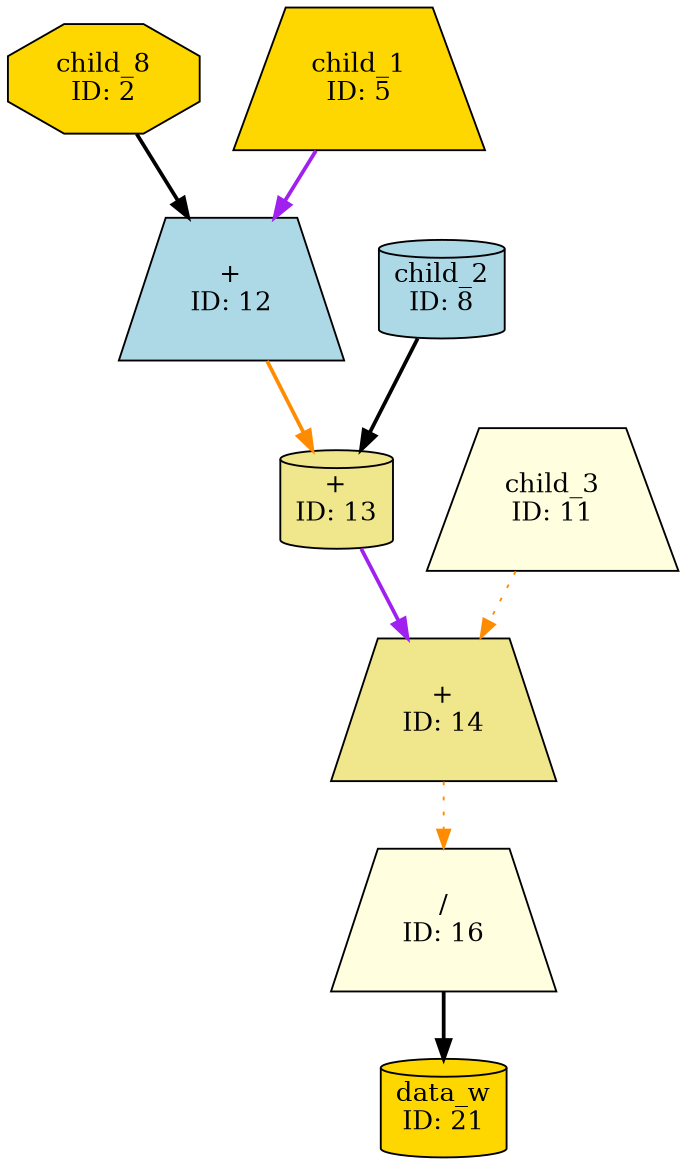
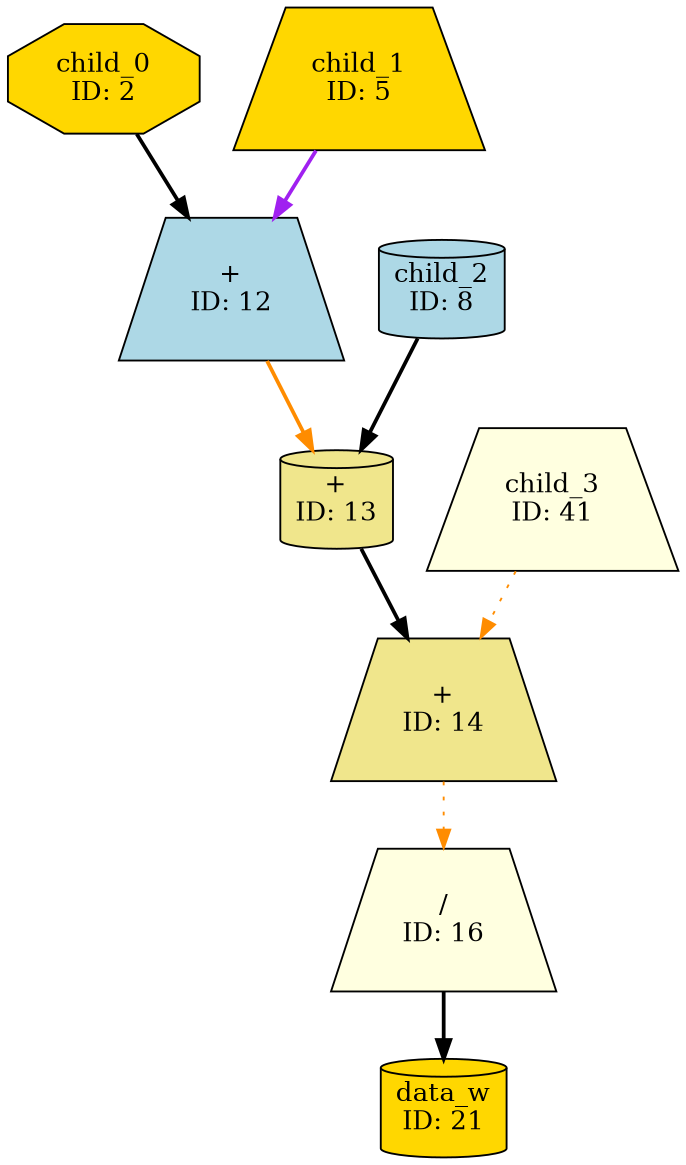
(104, 79) -> (104, 79)
(553, 499) -> (553, 499)
(380, 585) -> (380, 585)
